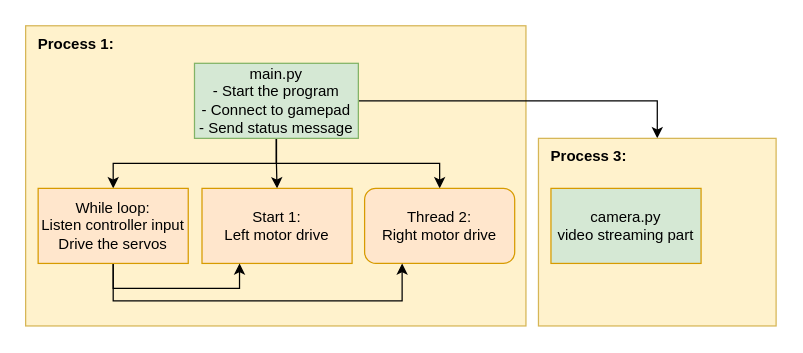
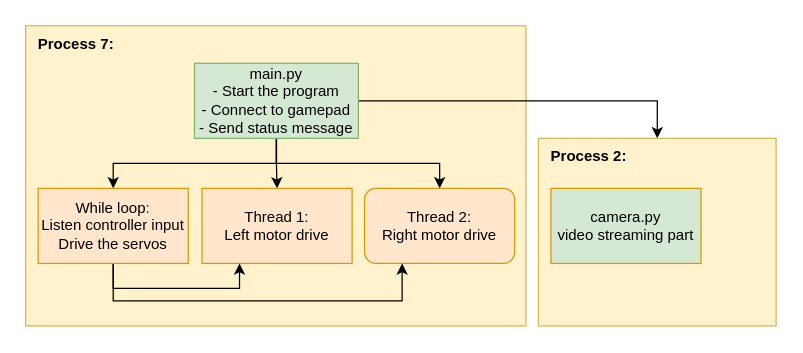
(76, 44) -> (76, 44)
(589, 157) -> (589, 157)
(277, 226) -> (277, 226)
